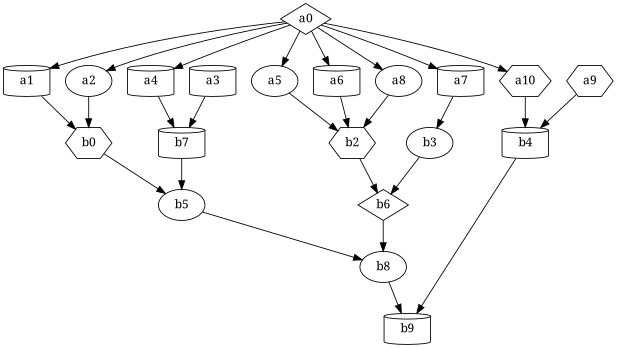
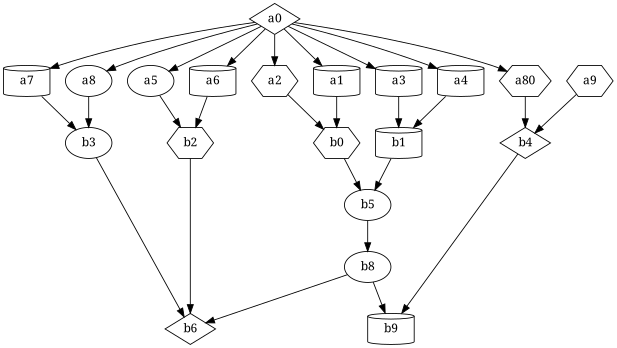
none -> (328, 46)
(89, 81) -> (275, 81)
(525, 81) -> (525, 81)
(379, 108) -> (89, 108)
(182, 143) -> (399, 143)
(525, 143) -> (525, 143)
(383, 232) -> (281, 297)
